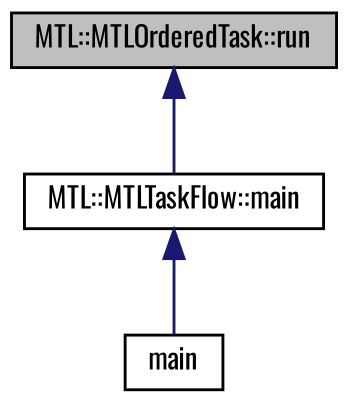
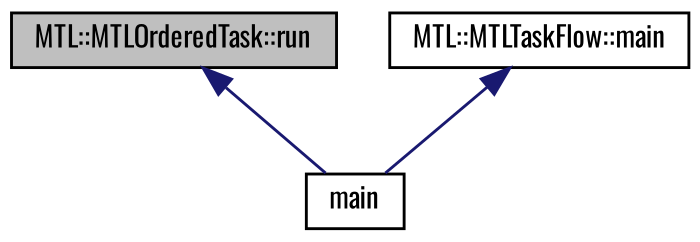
(174, 136) -> (276, 130)
